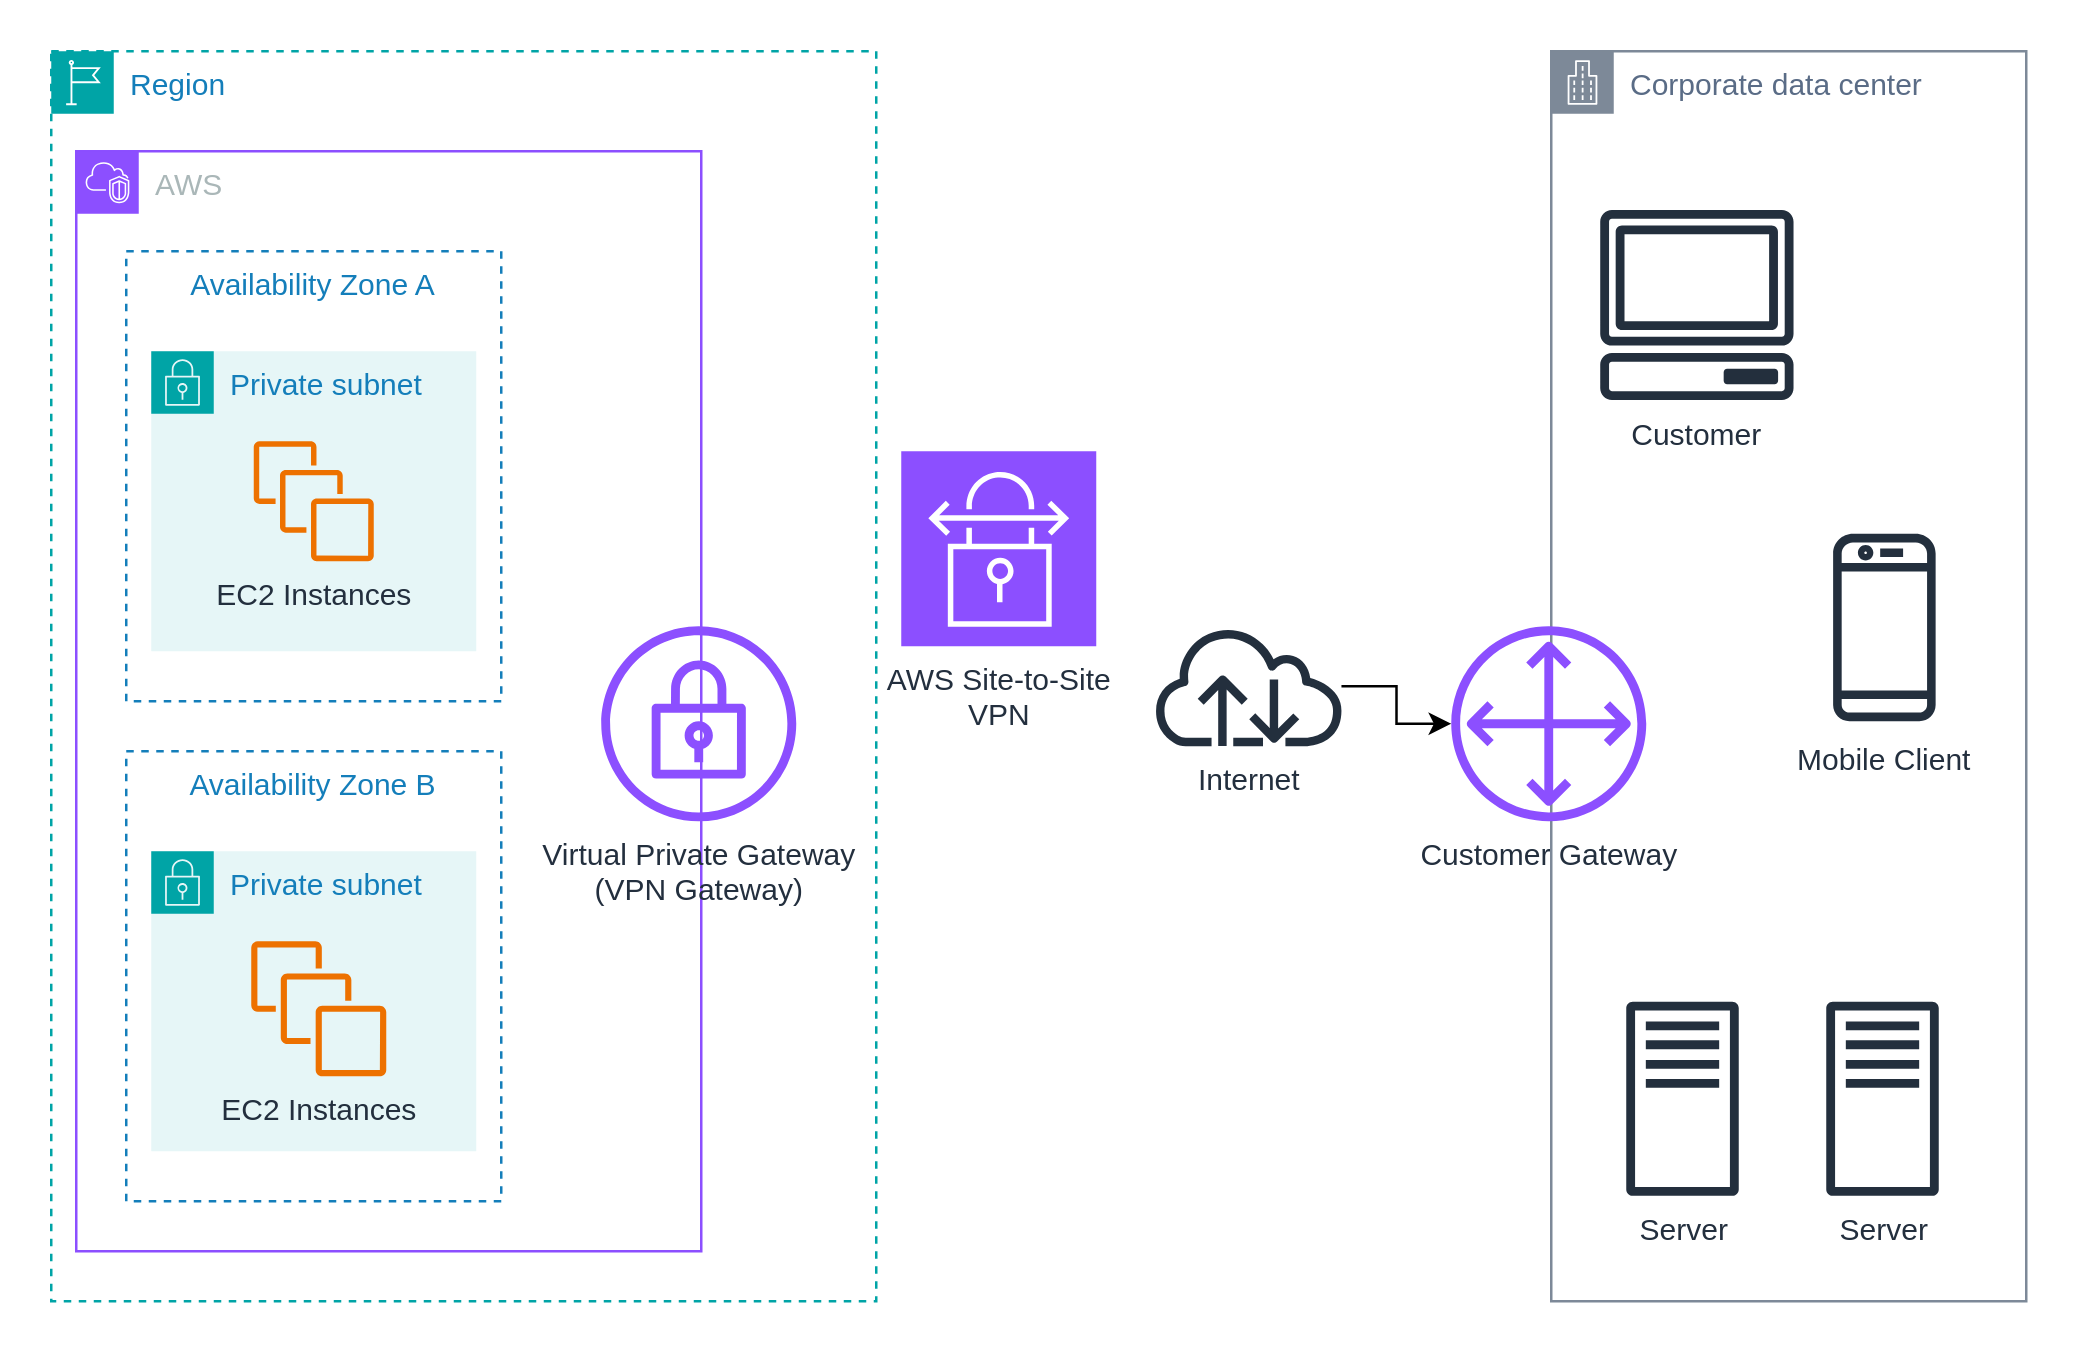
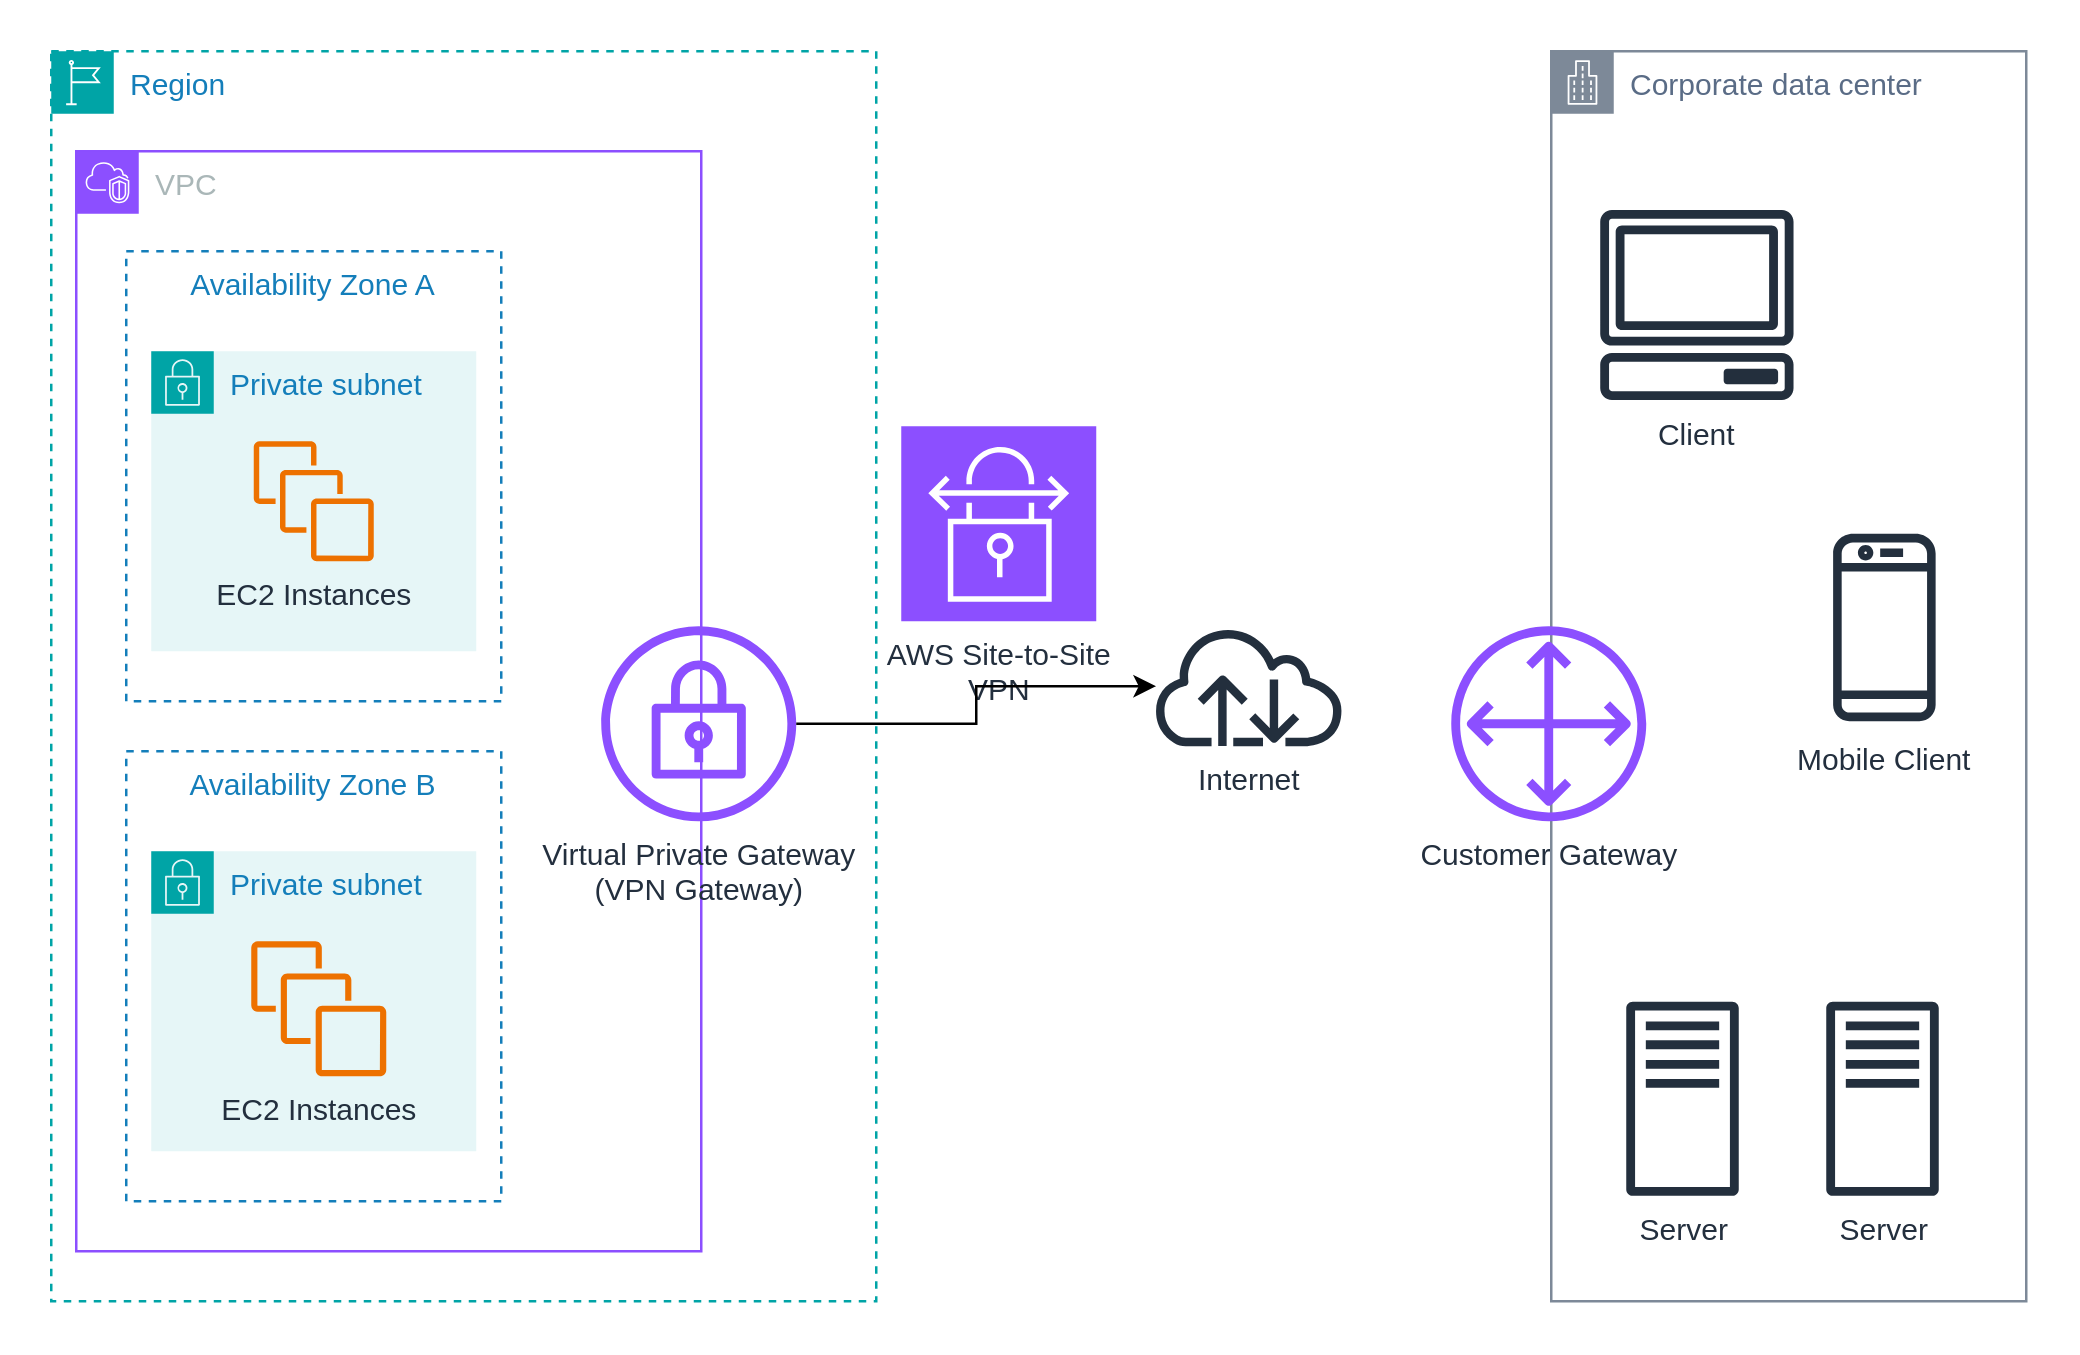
(181, 187) -> (181, 187)
(1698, 437) -> (1698, 437)
(999, 549) -> (999, 524)
none -> (991, 686)
(1397, 696) -> none
